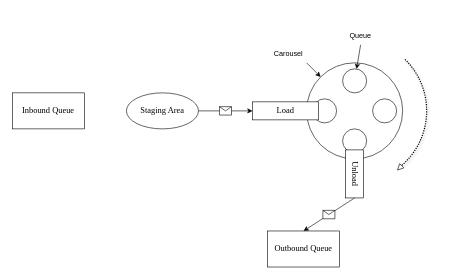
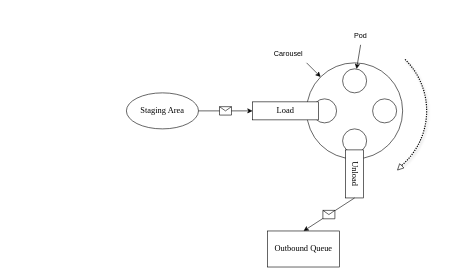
(360, 36) -> (360, 36)
(48, 111) -> none
